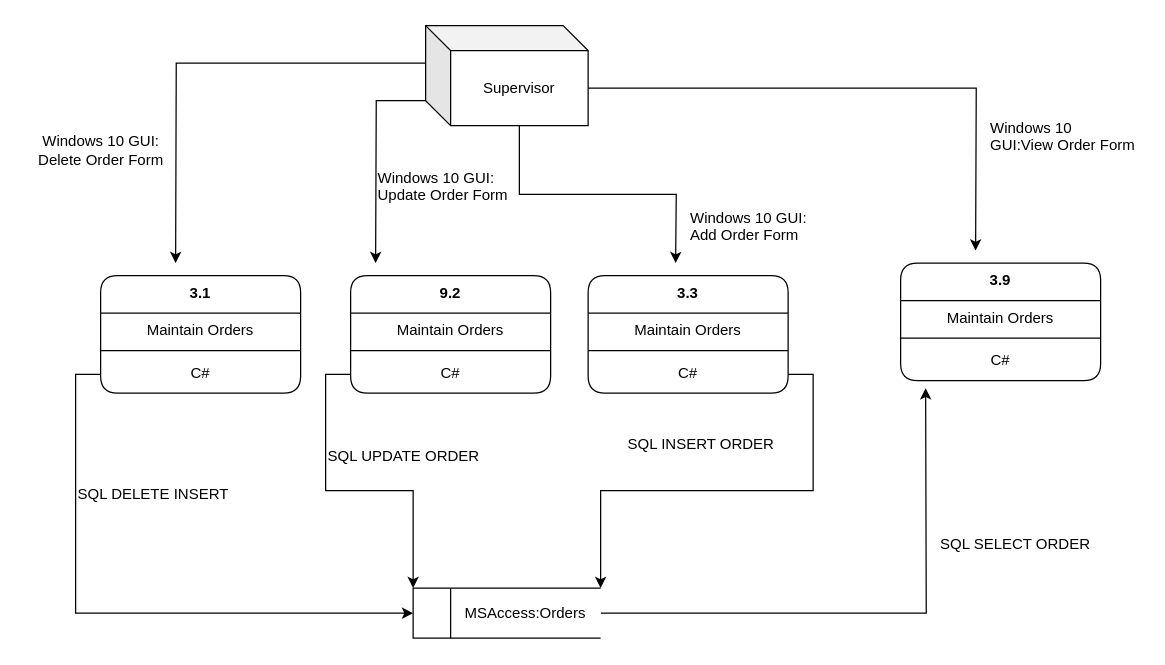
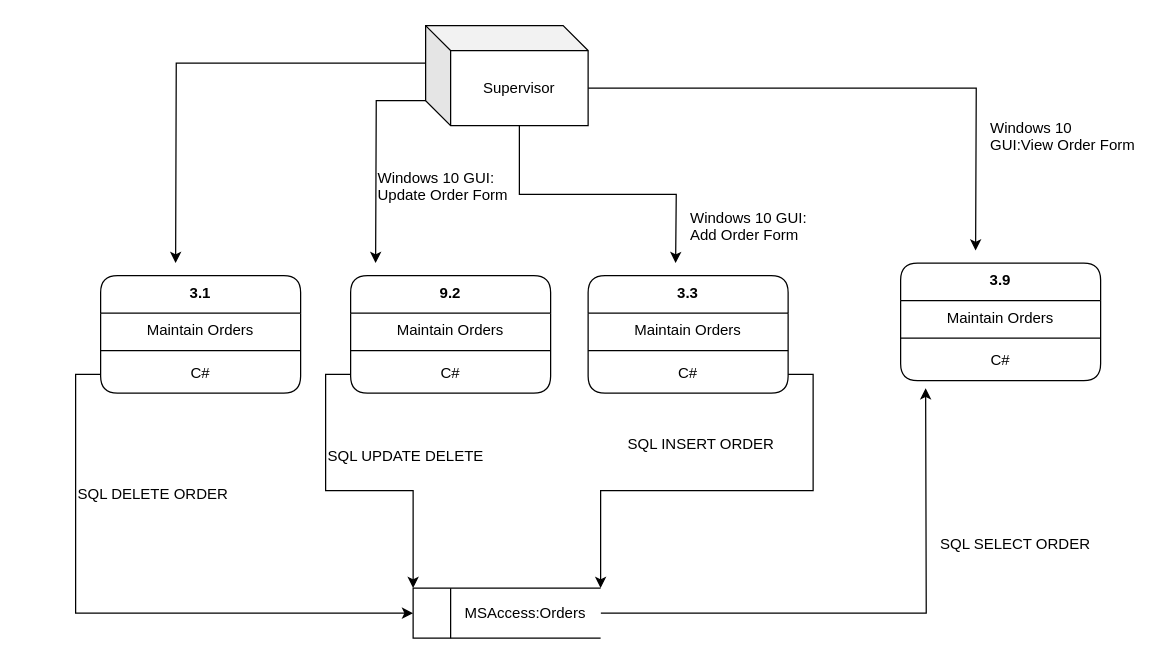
(101, 151) -> none
(391, 457) -> (396, 457)
(146, 494) -> (141, 494)
